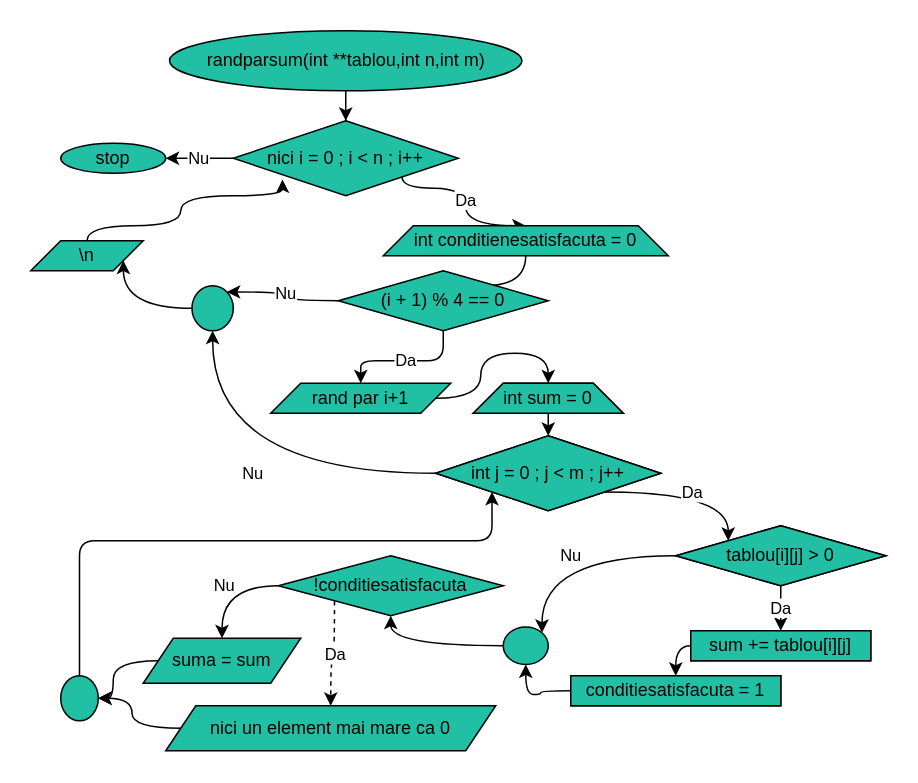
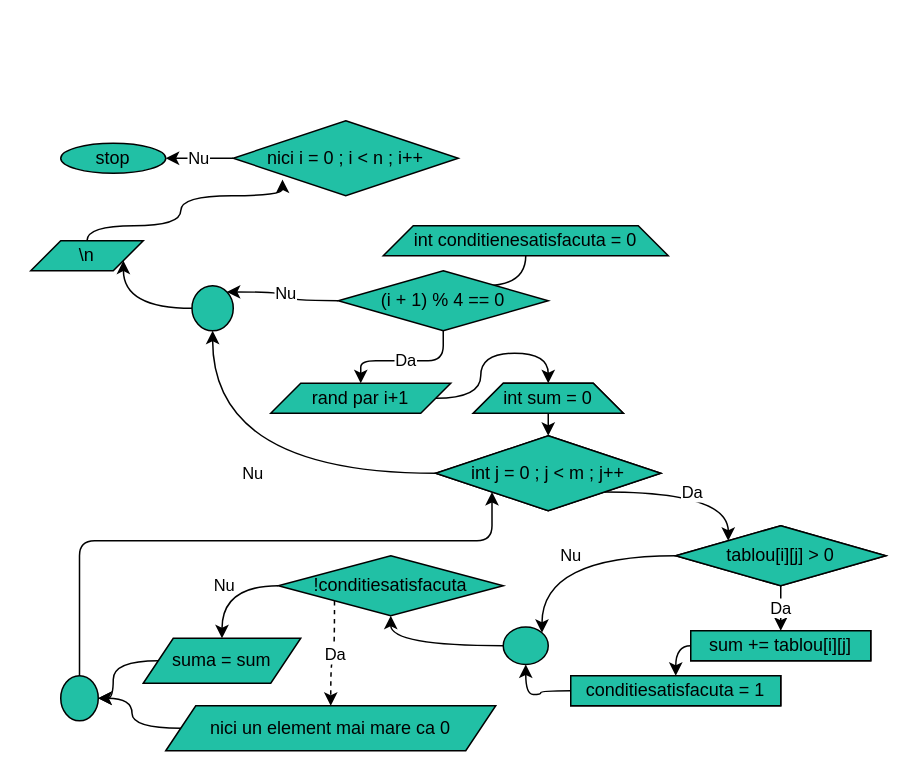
(346, 61) -> none
(346, 111) -> none
(457, 192) -> none
